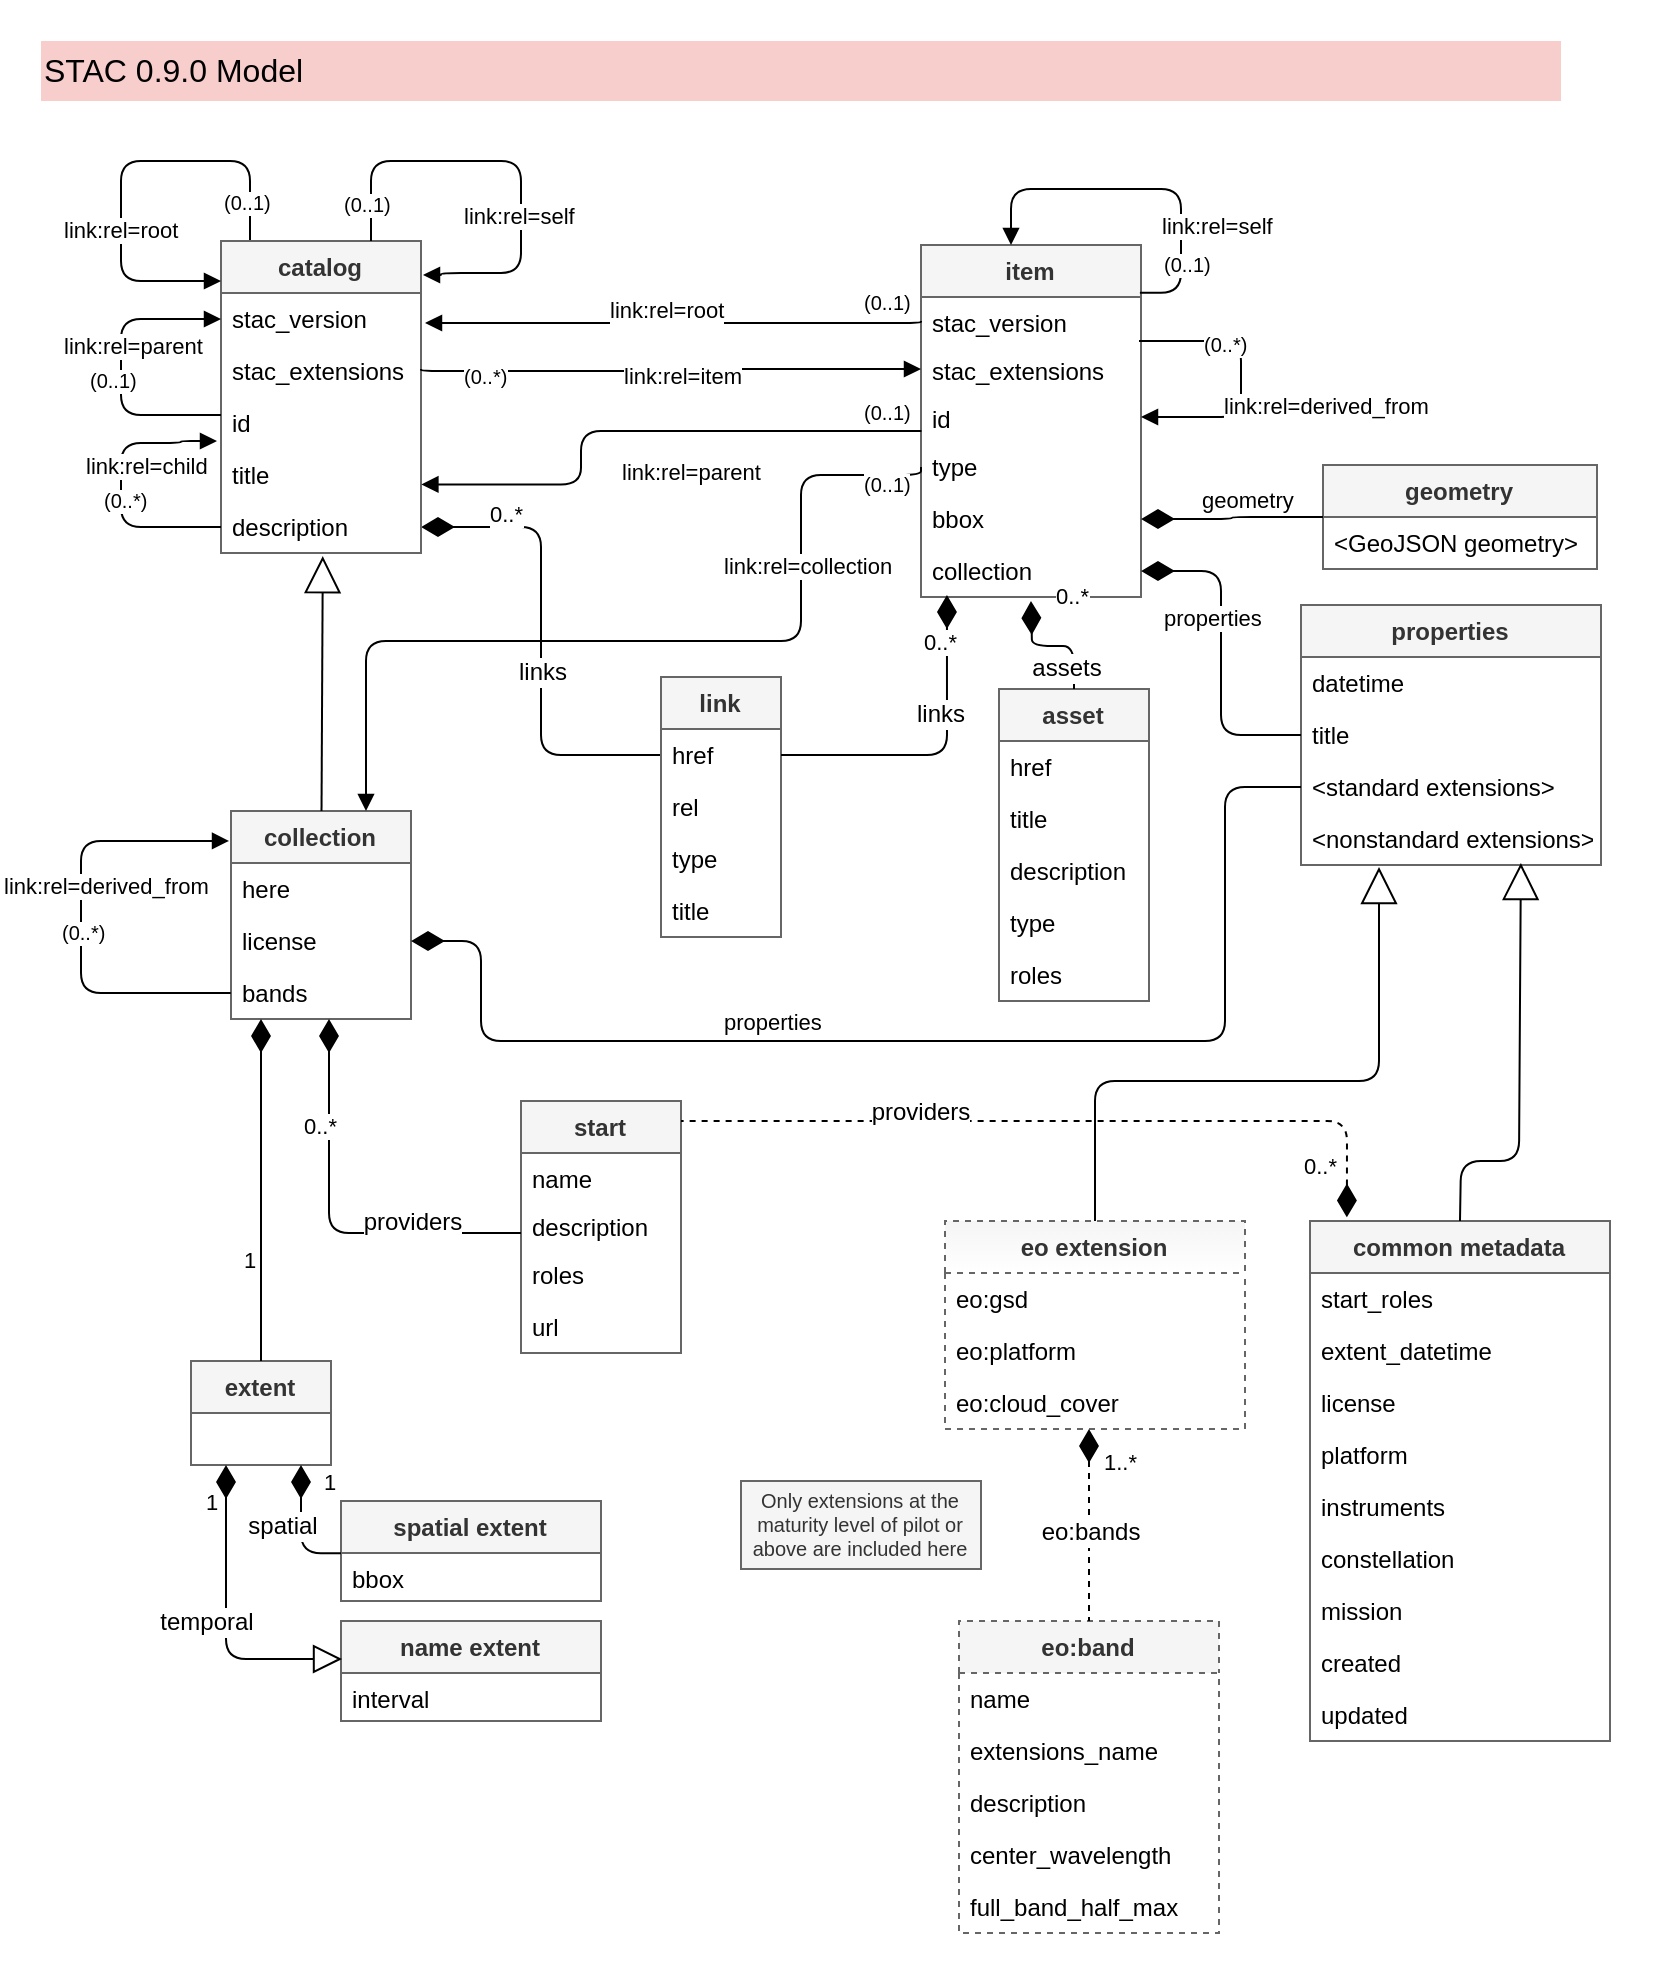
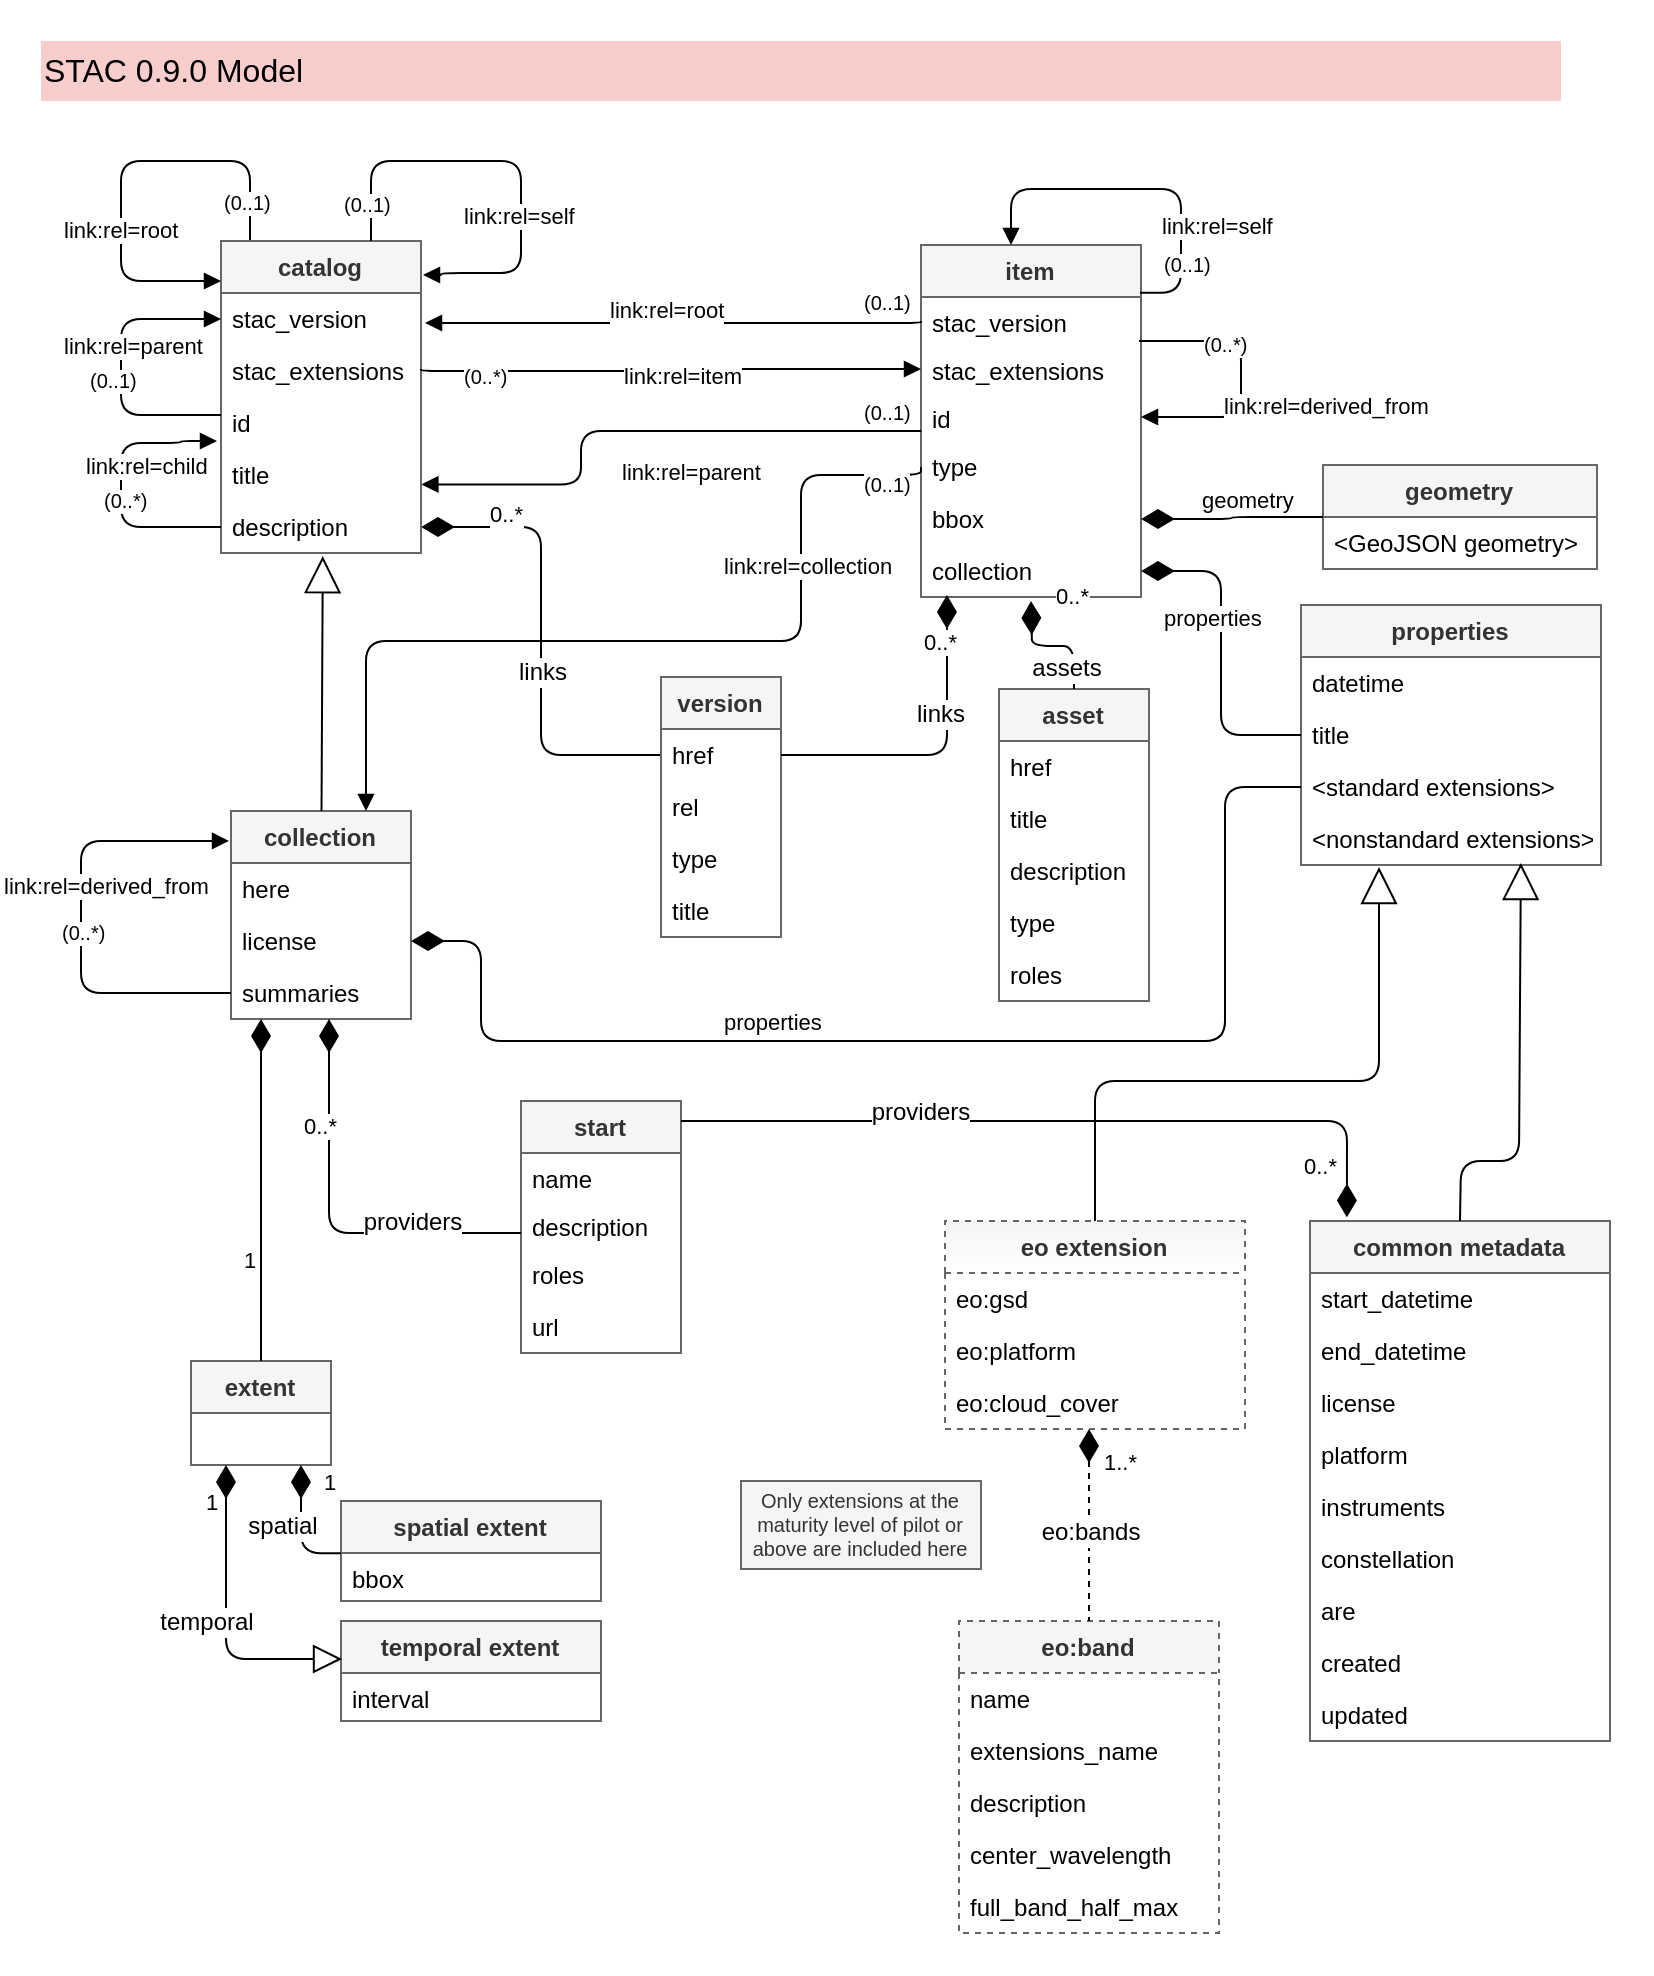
(720, 704) -> (720, 704)
(276, 994) -> (299, 994)
(1181, 1121) -> (1181, 1121)
(1392, 1300) -> (1412, 1300)
(1419, 1352) -> (1399, 1352)
(1362, 1612) -> (1341, 1612)
(470, 1648) -> (470, 1648)
